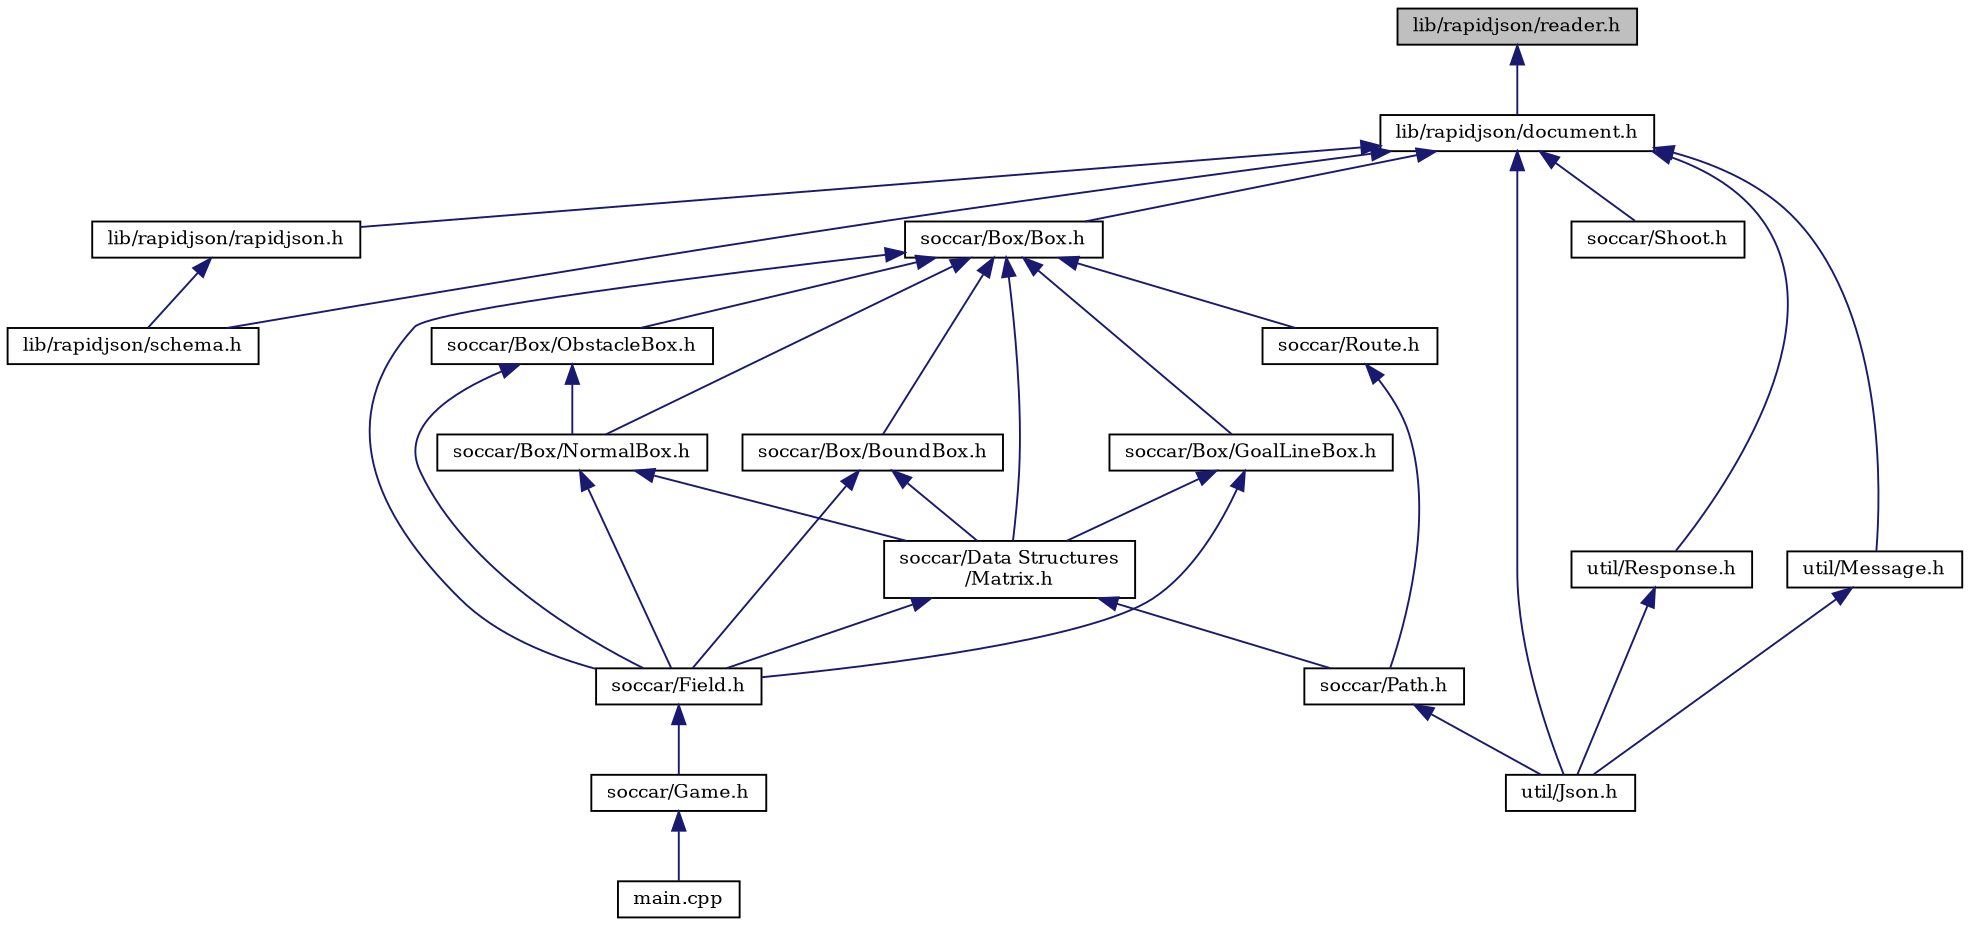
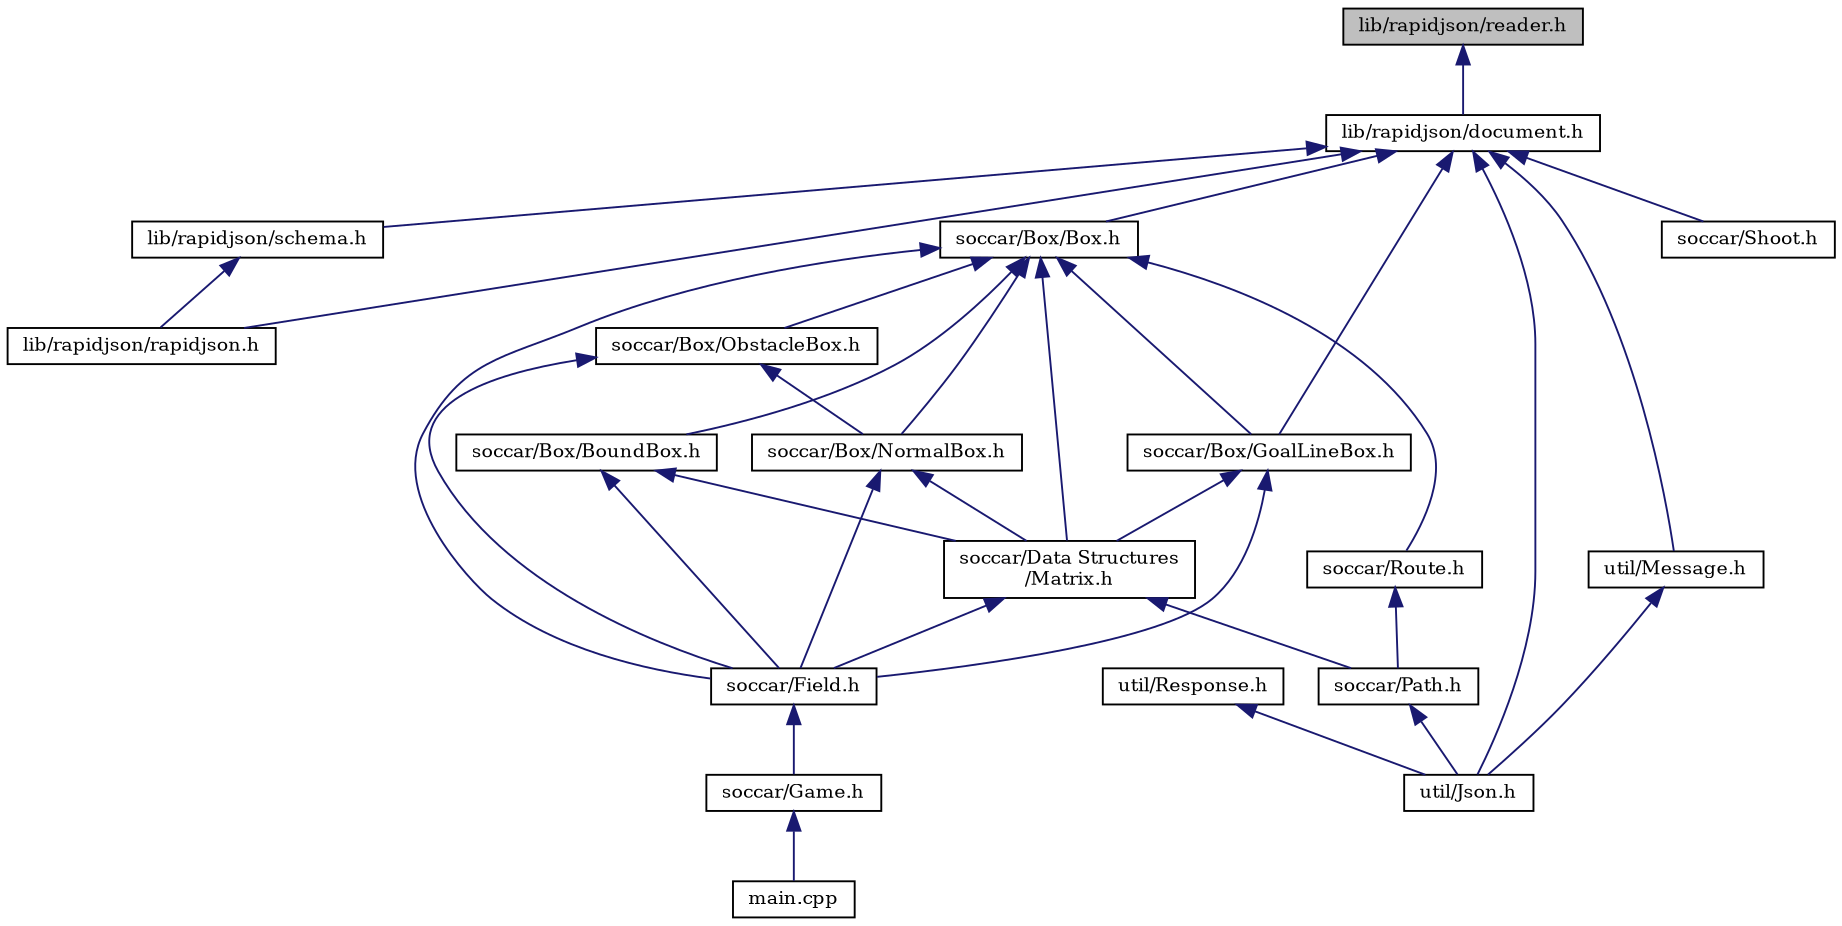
(173, 300) -> (193, 299)
(1783, 340) -> (1361, 301)
